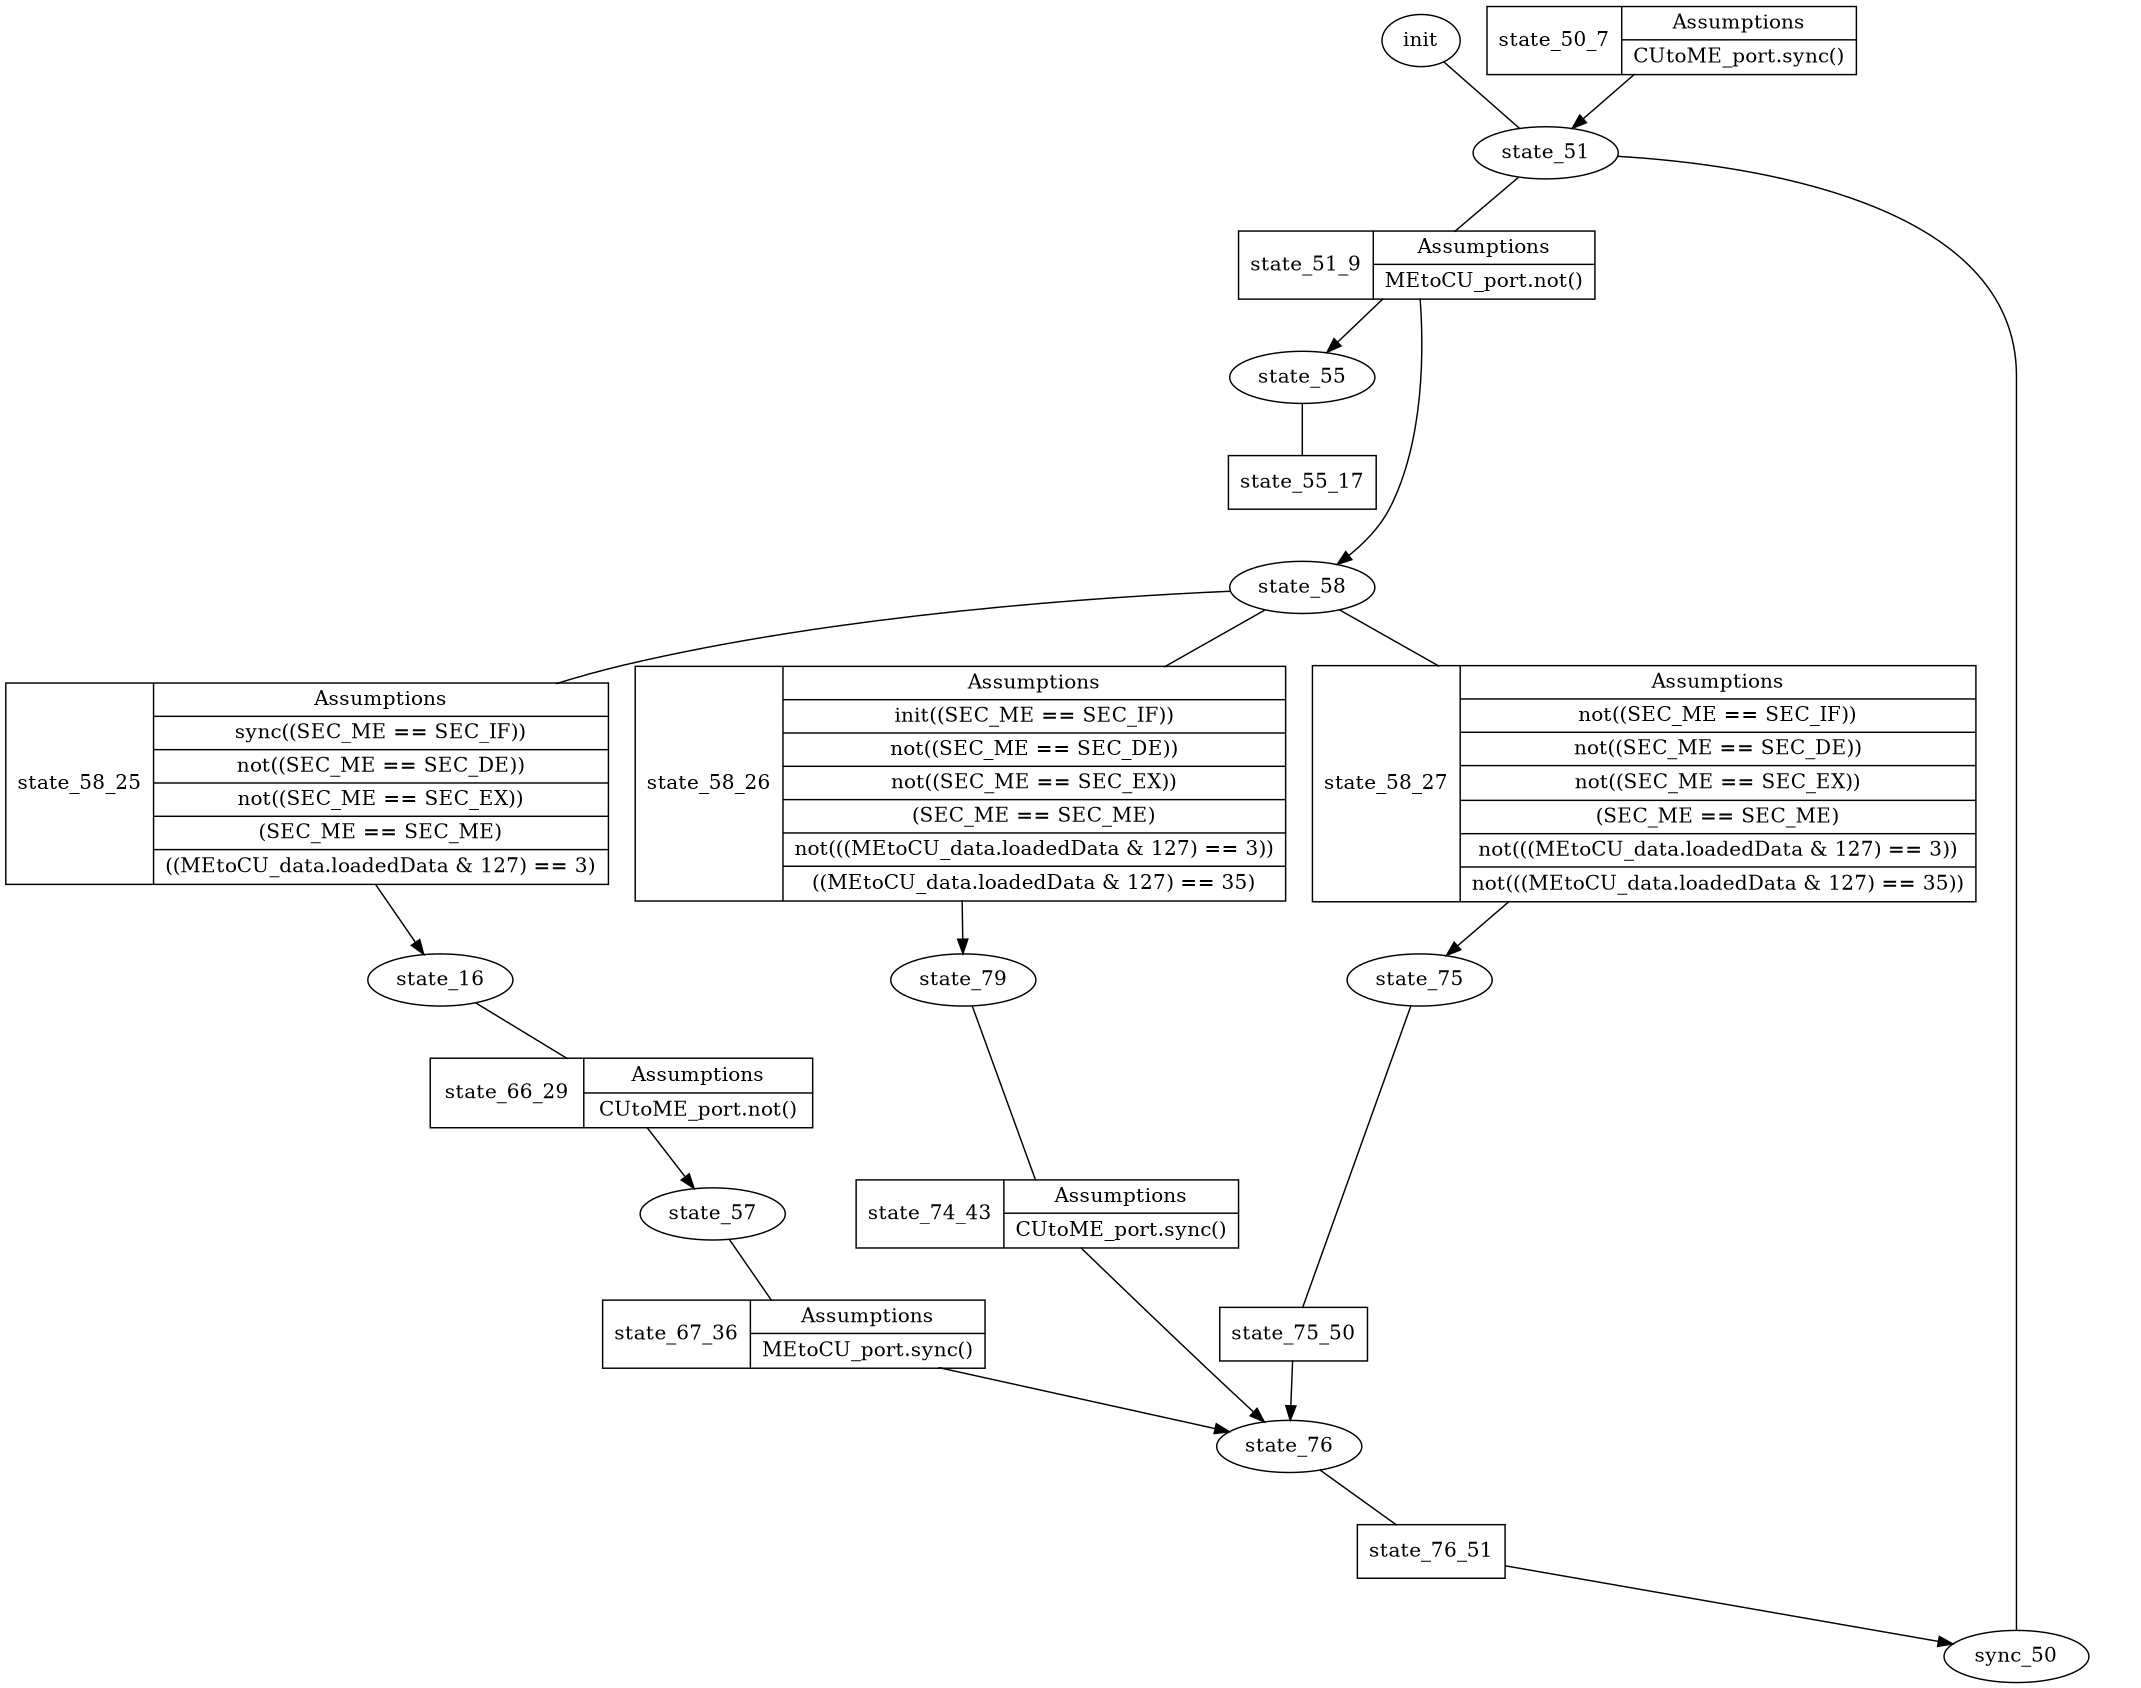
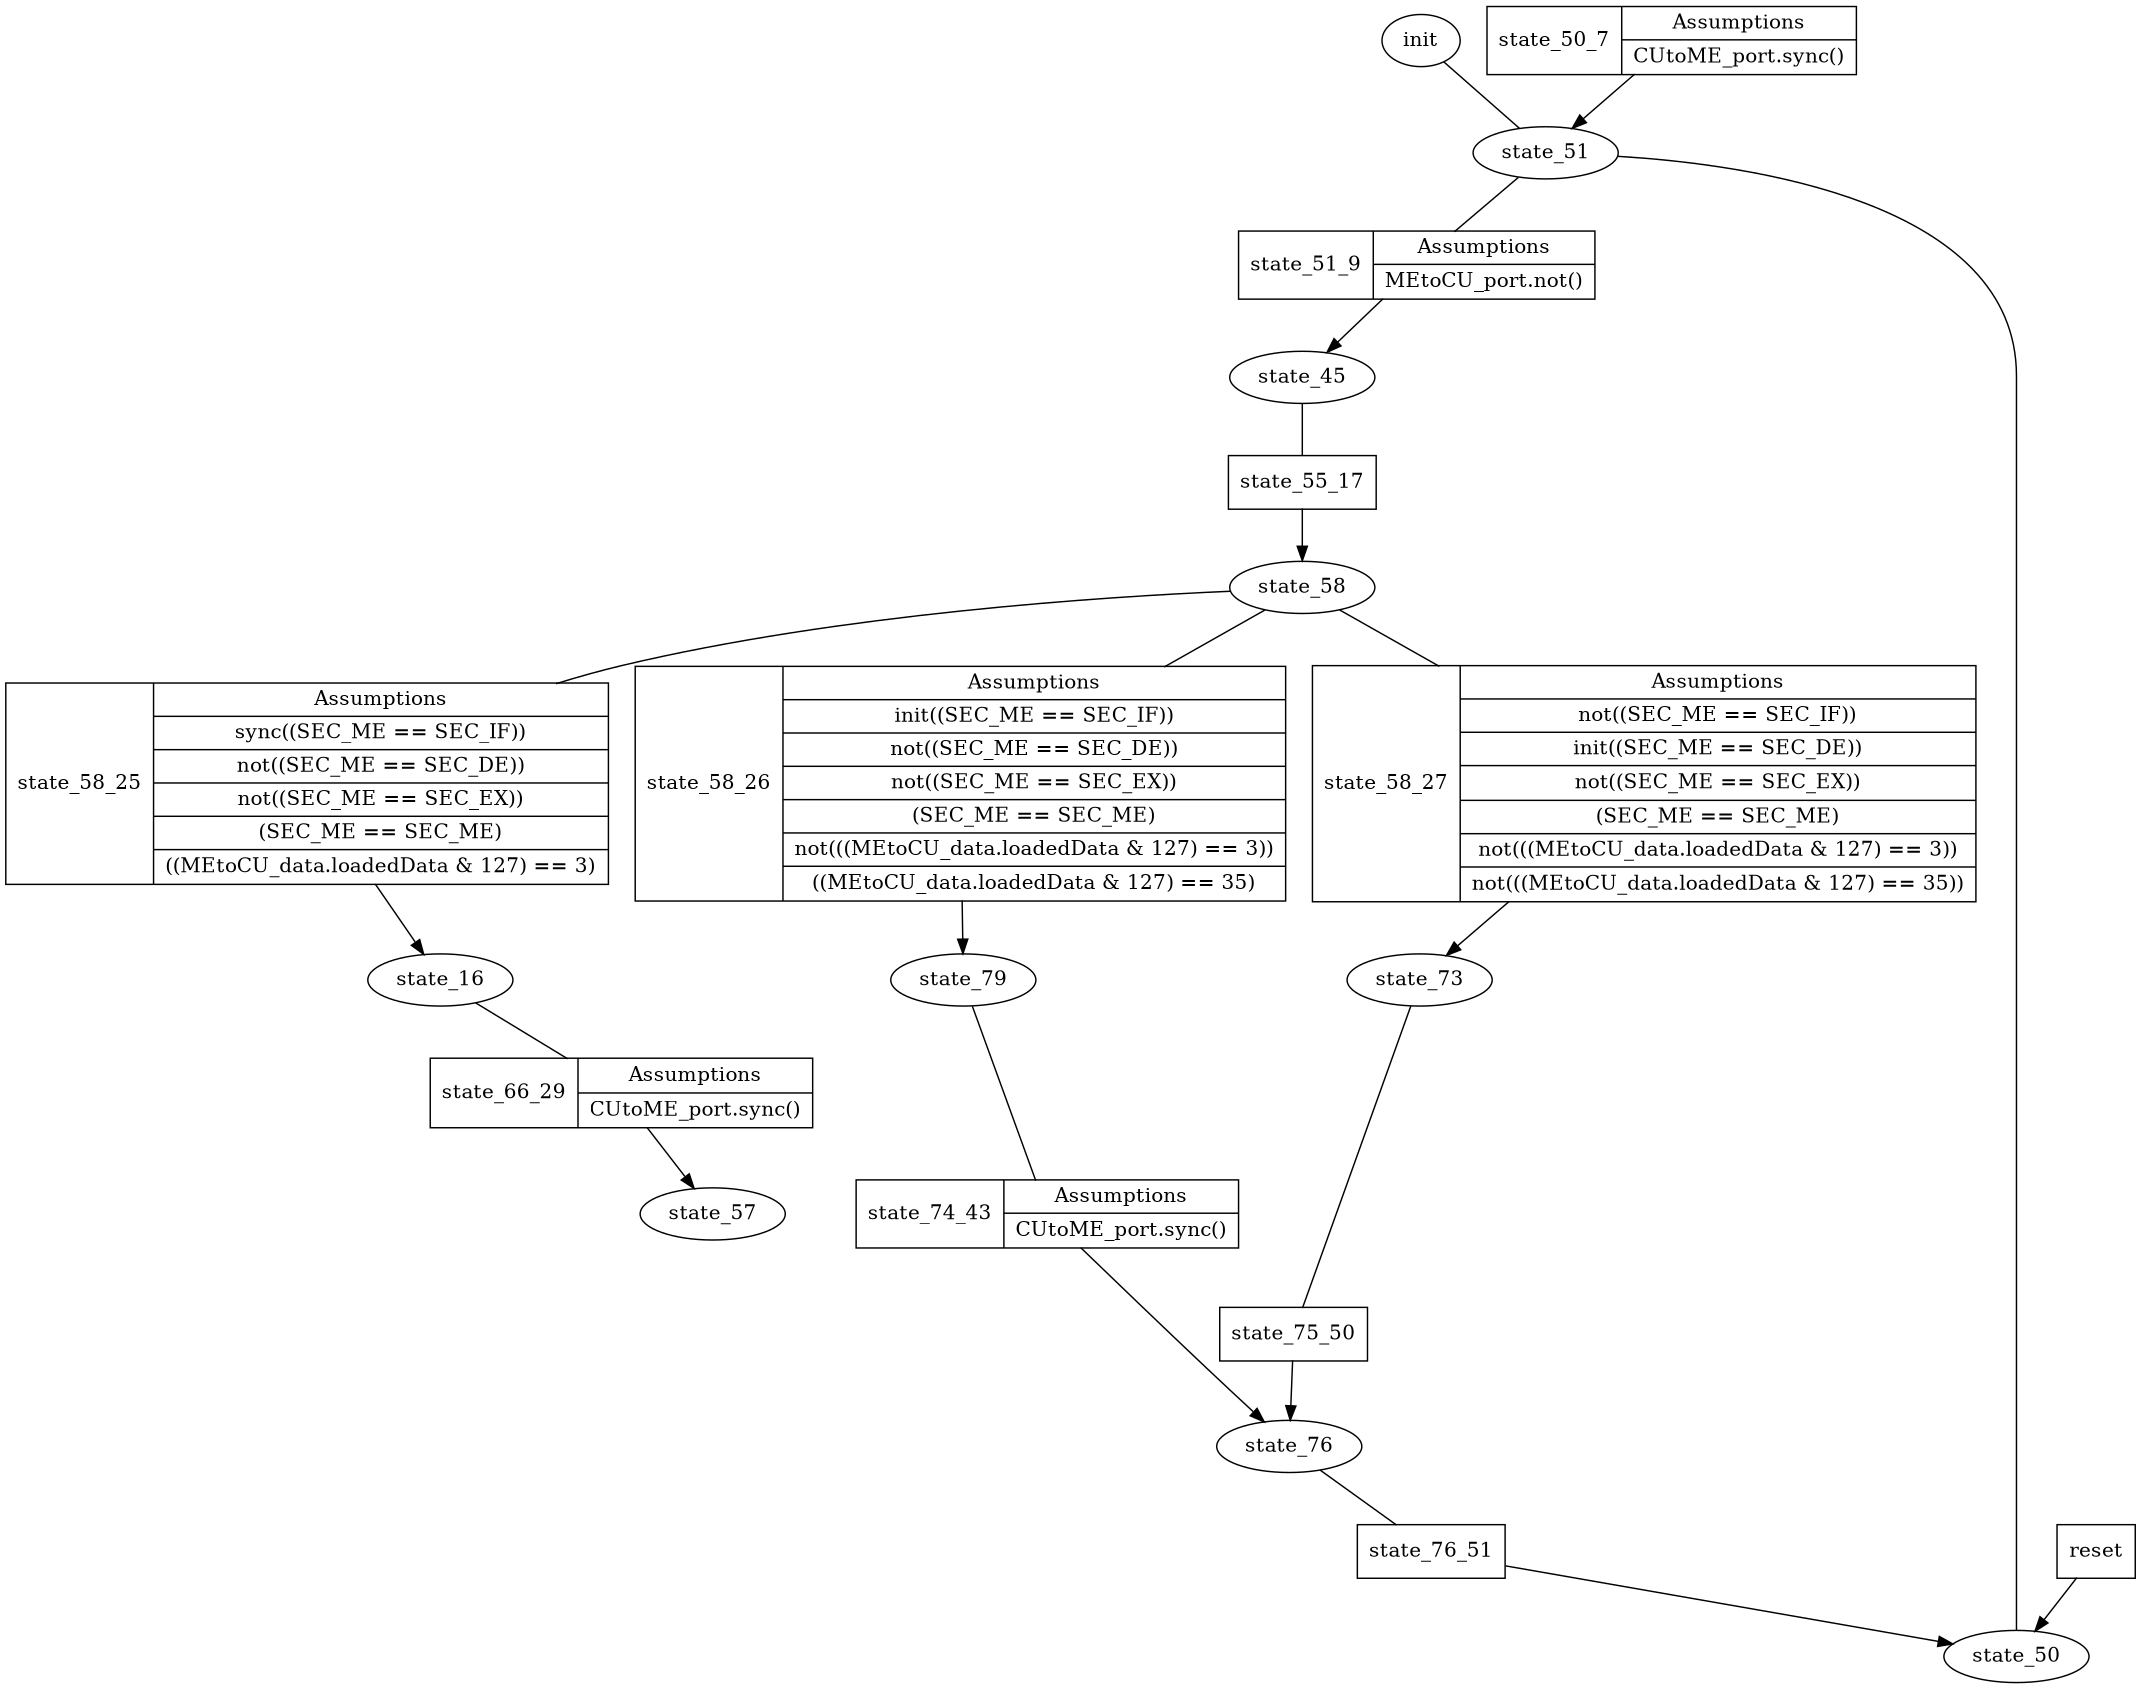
(1302, 377) -> (1302, 377)
(1413, 437) -> (1302, 527)
(1718, 748) -> (1718, 748)
(1420, 980) -> (1420, 980)
(698, 1110) -> (695, 1110)
(794, 1334) -> none
none -> (2096, 1551)
(2016, 1656) -> (2016, 1656)
